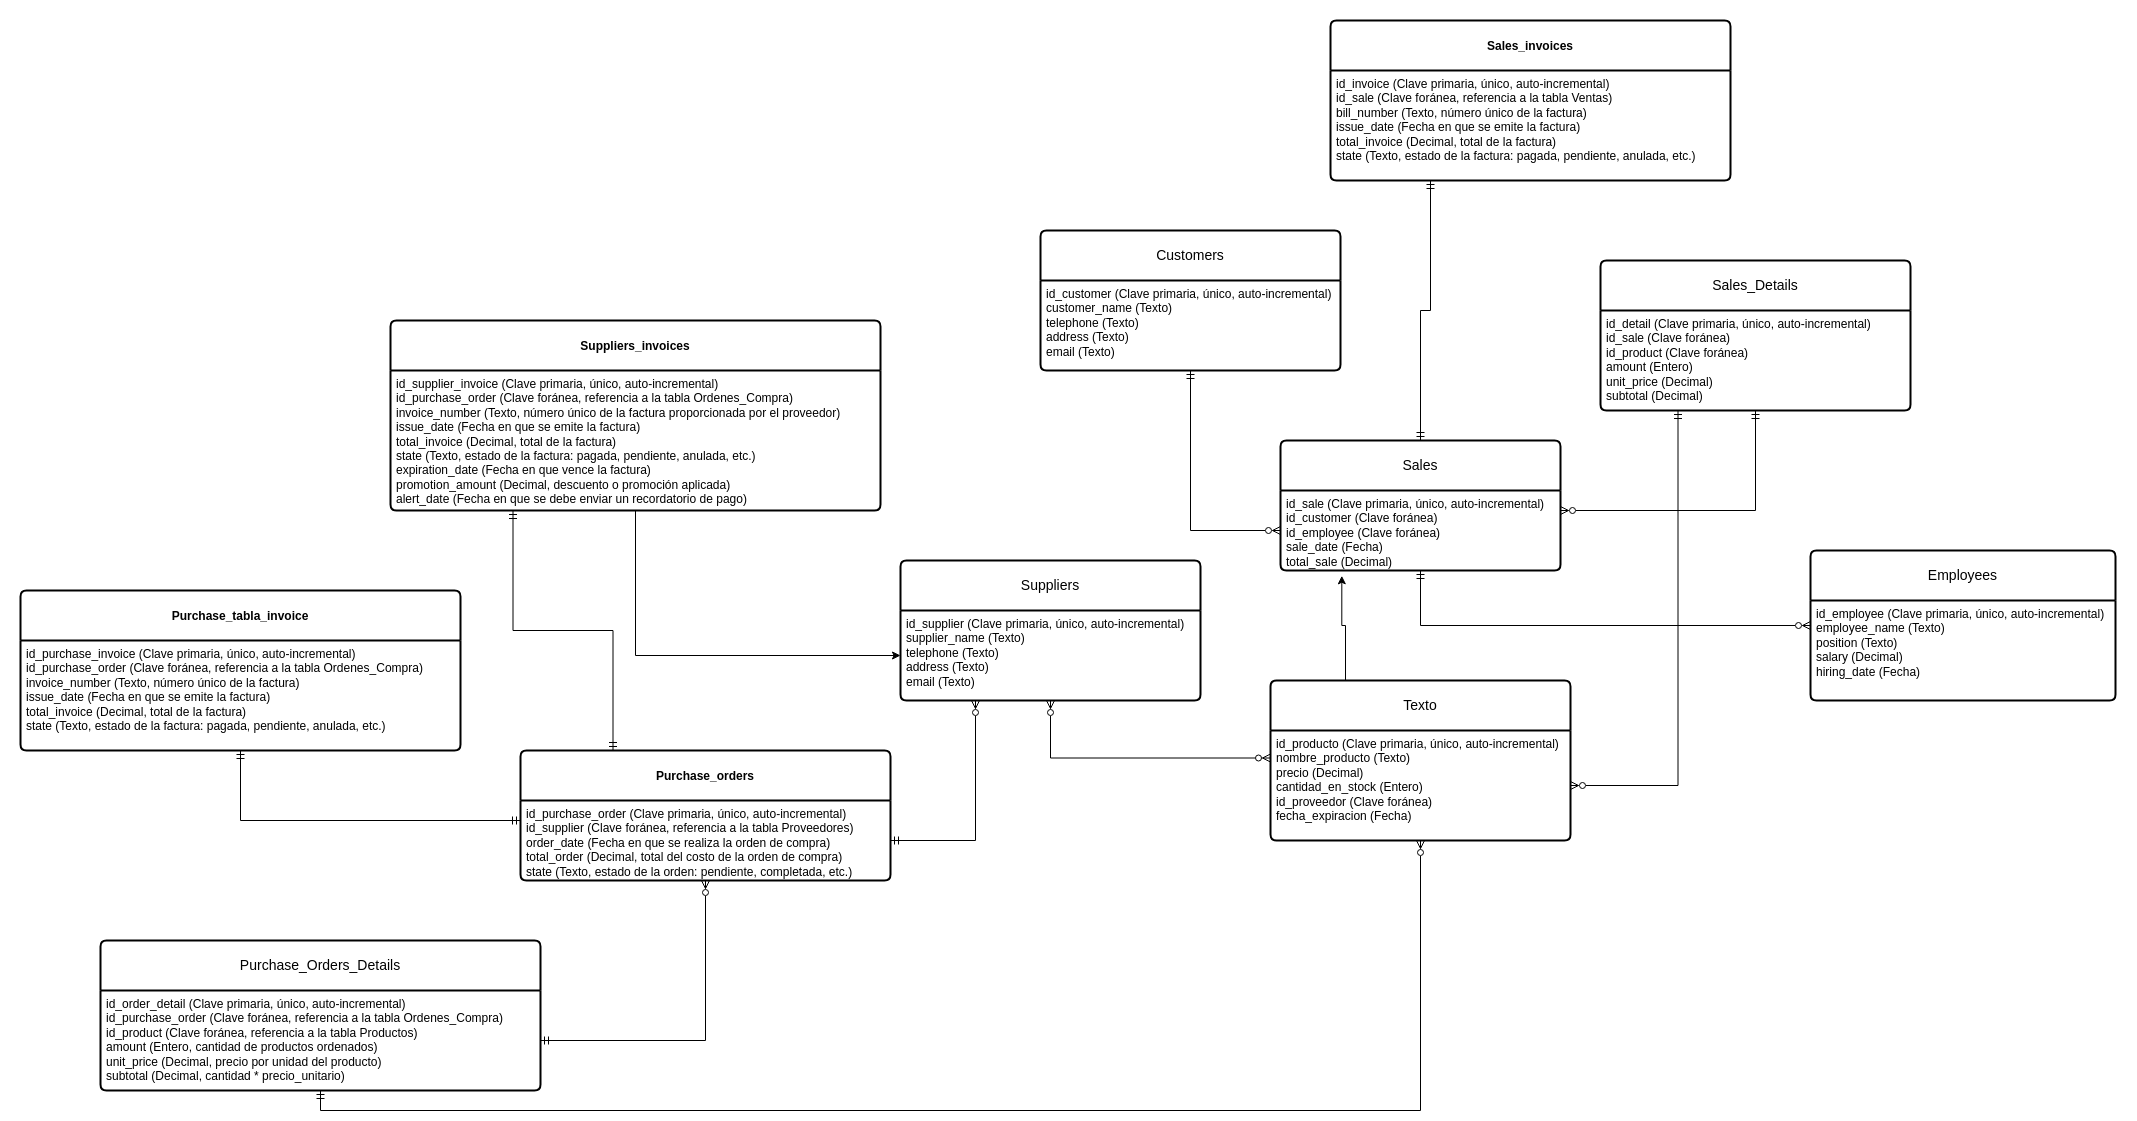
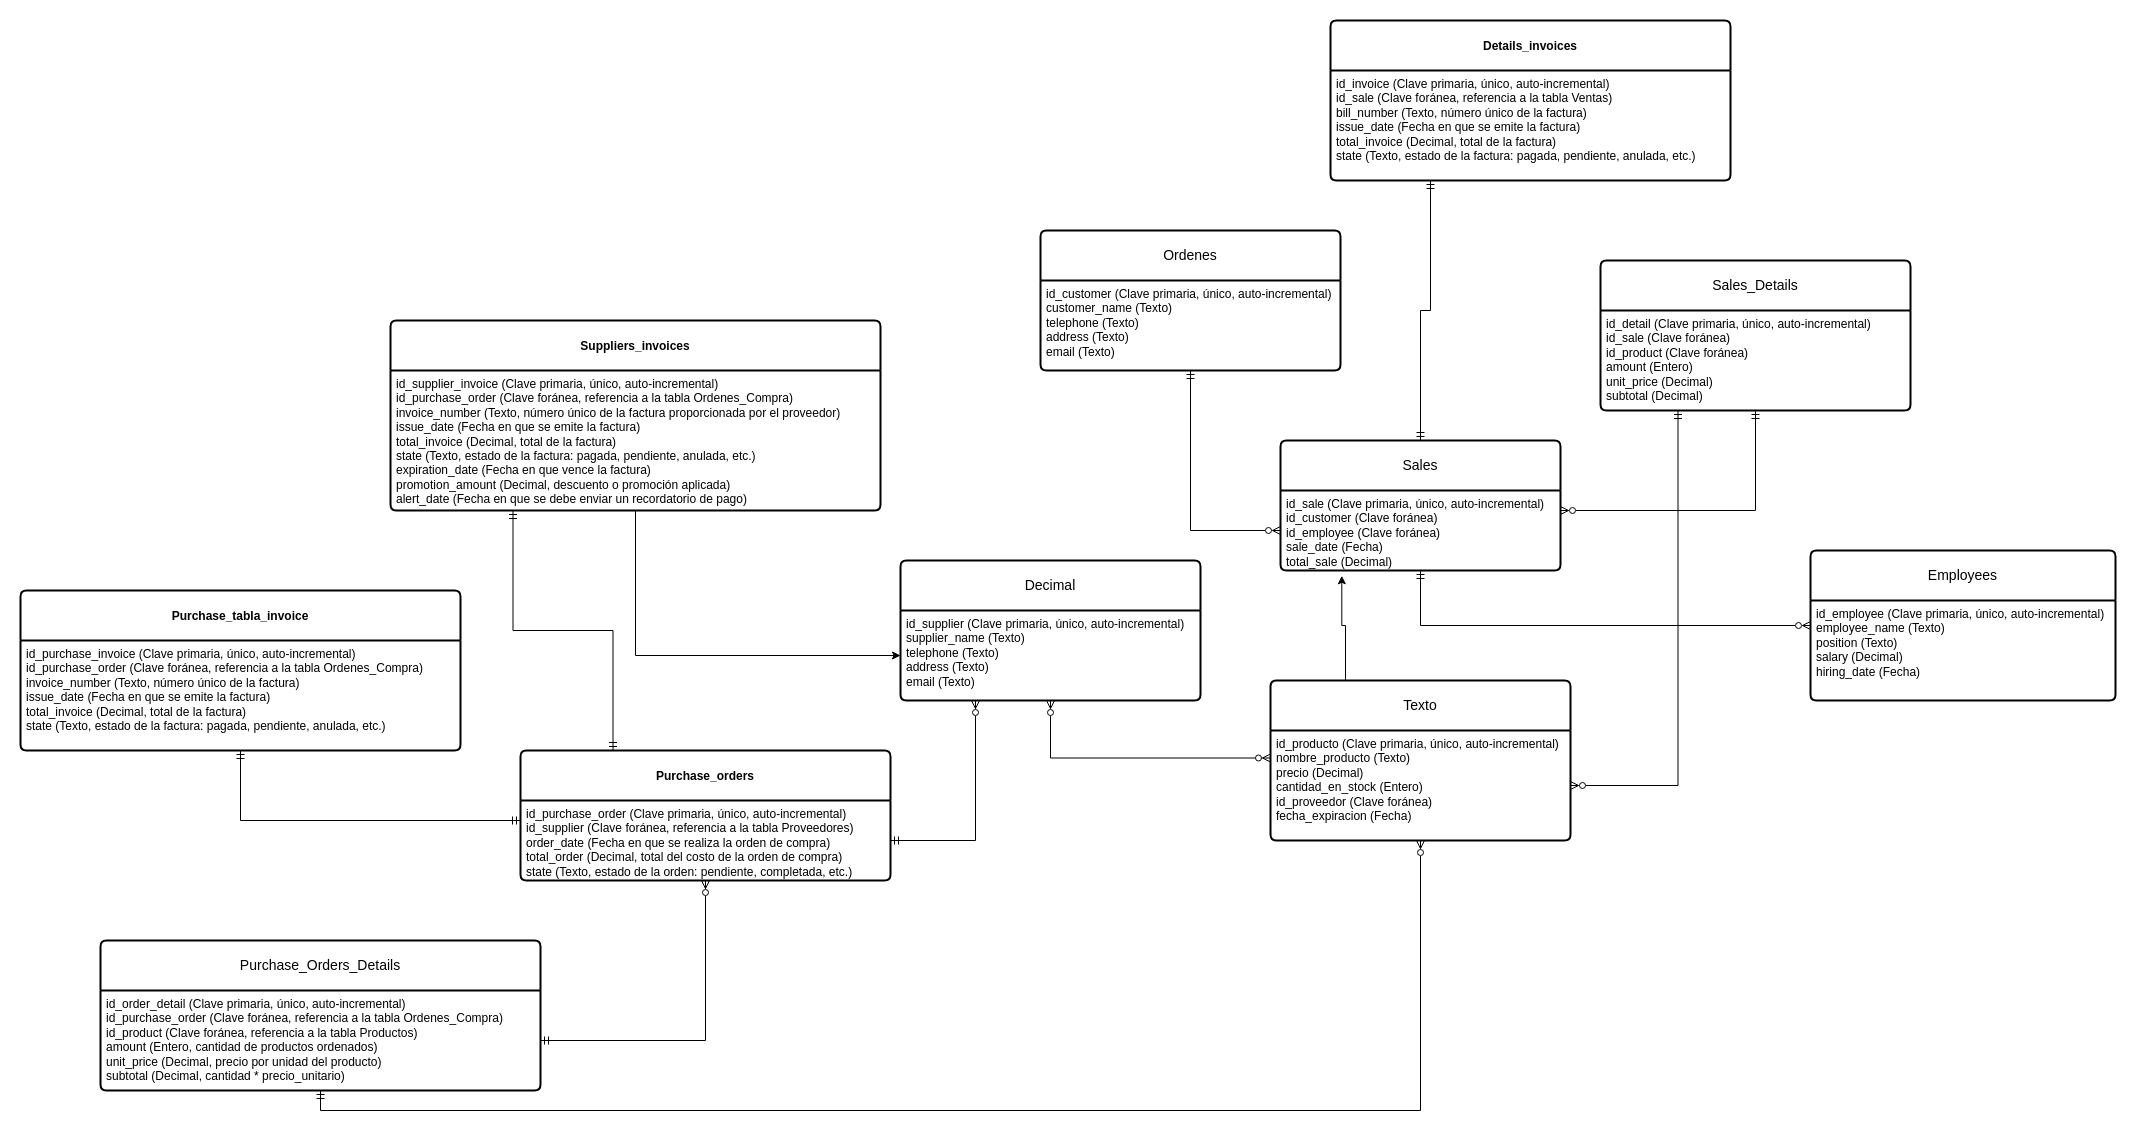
(1531, 46) -> (1531, 46)
(1191, 256) -> (1191, 256)
(1051, 586) -> (1051, 586)
